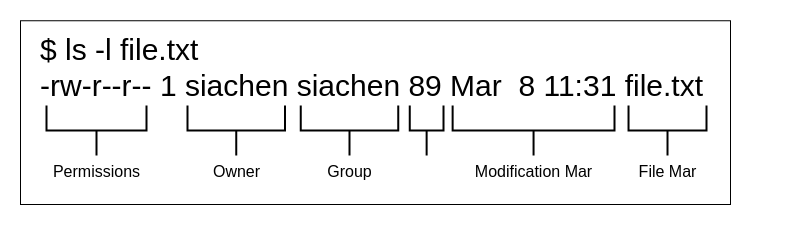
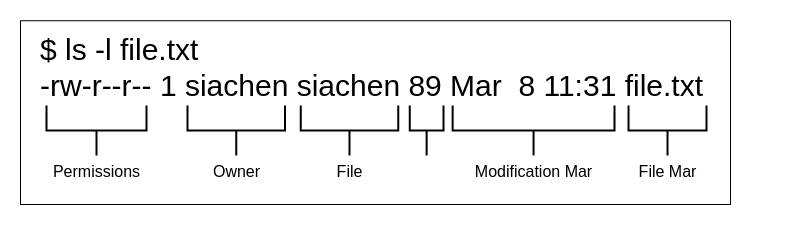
(350, 172) -> (350, 172)
